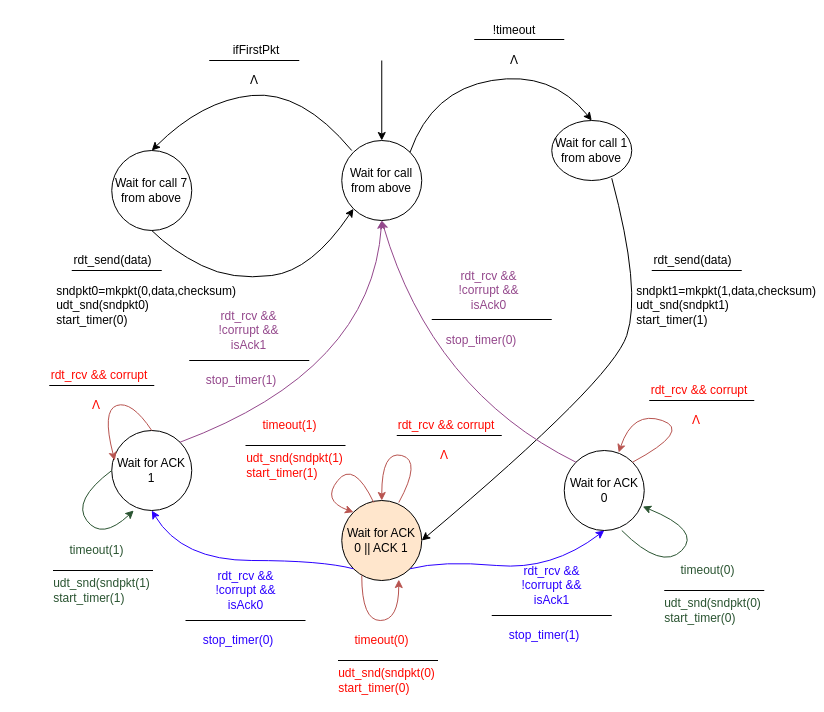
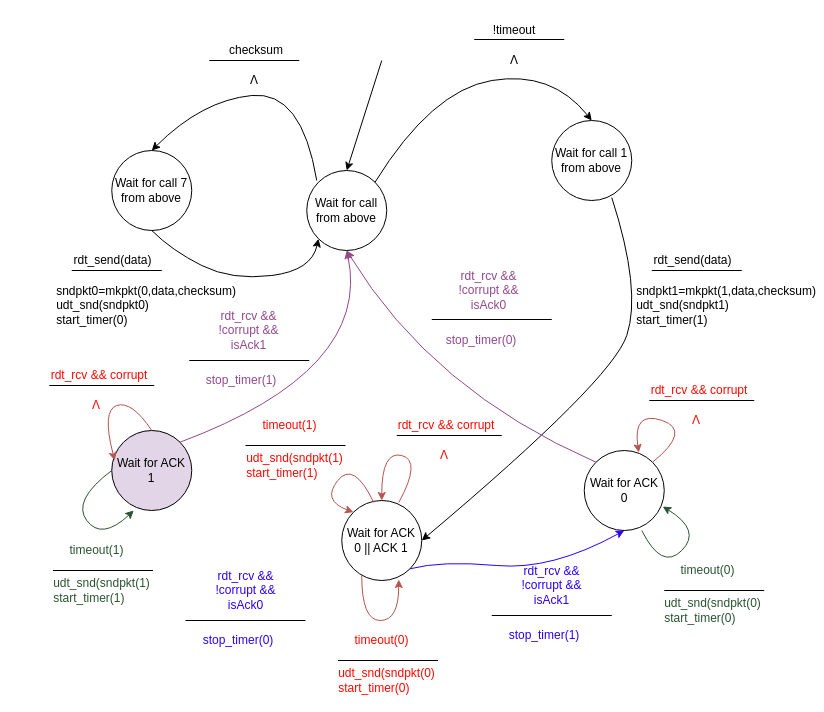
(257, 51) -> (257, 51)
(592, 151) -> (592, 161)
(382, 181) -> (347, 211)
(152, 471) -> (152, 471)
(604, 491) -> (624, 491)
(382, 541) -> (382, 541)
(247, 560) -> none
